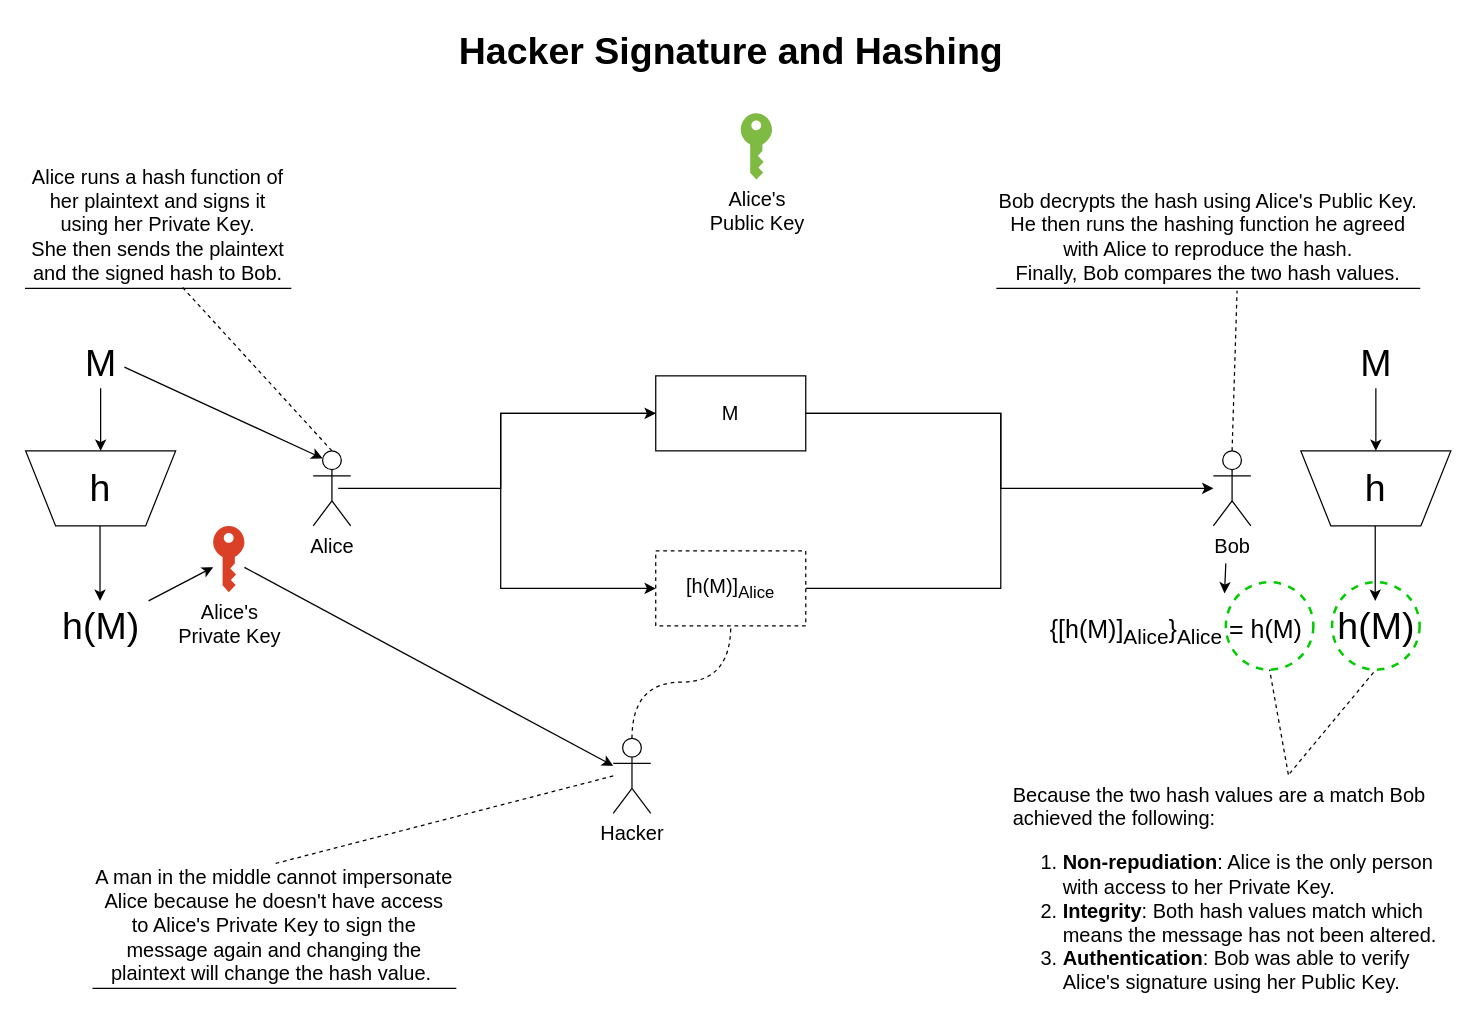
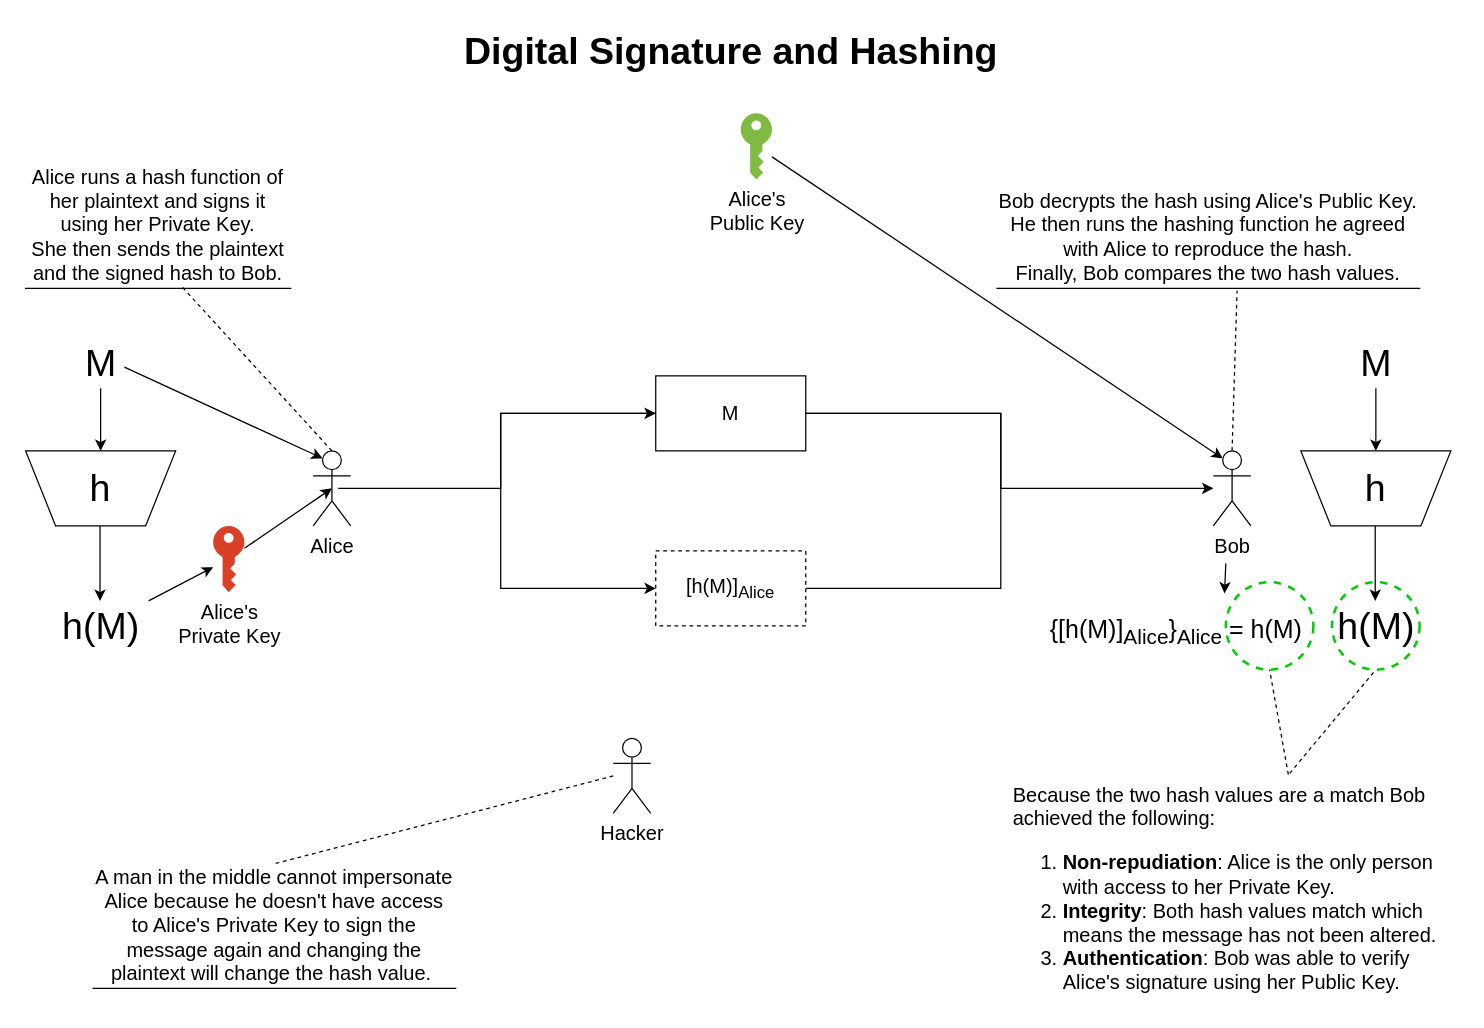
(731, 51) -> (731, 51)
none -> (994, 305)
(425, 664) -> (285, 520)
(680, 682) -> none
